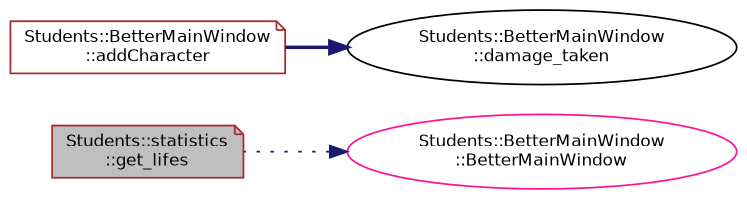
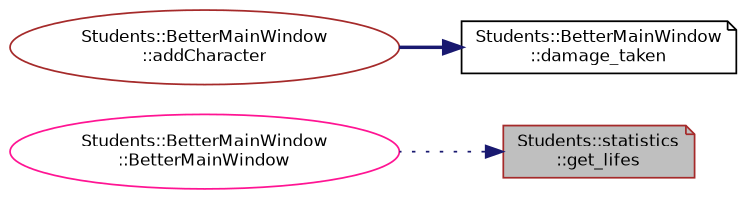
(148, 47) -> (205, 47)
(542, 47) -> (599, 47)
(287, 152) -> (442, 152)
